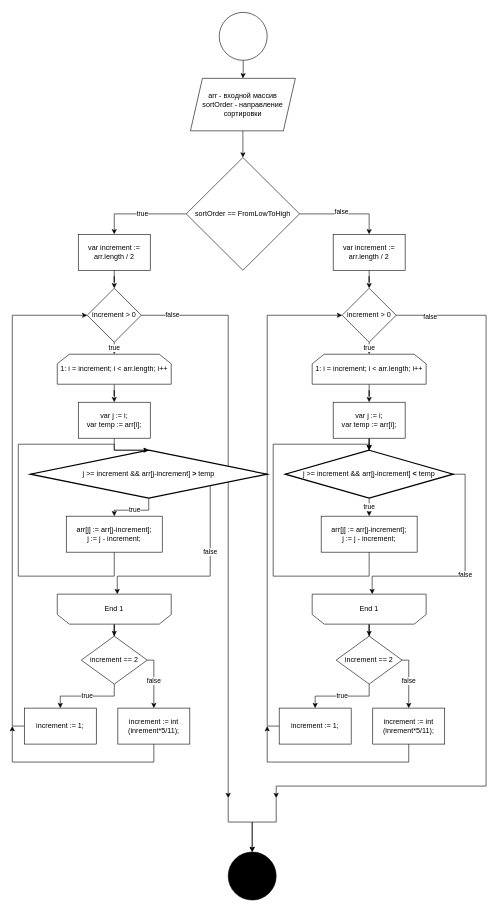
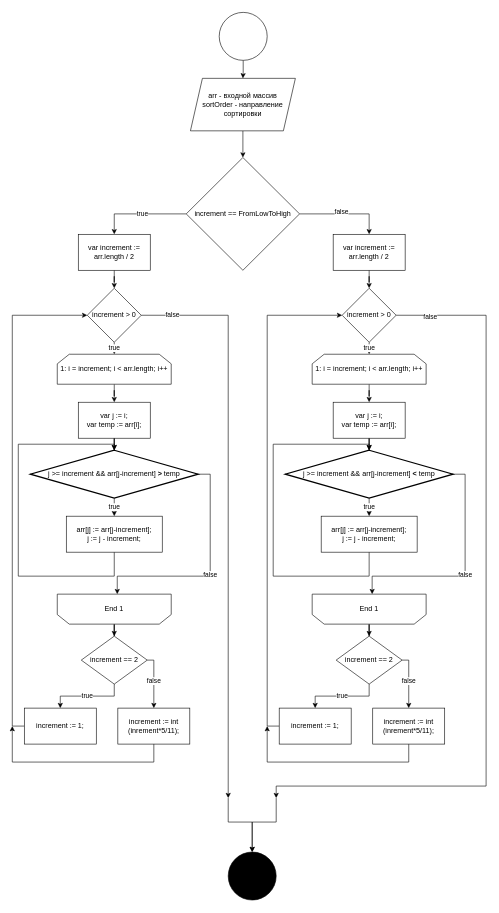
(243, 214) -> (243, 214)
(149, 474) -> (114, 474)
